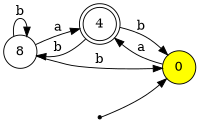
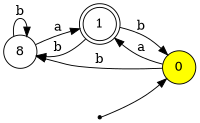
(100, 24) -> (100, 24)
(94, 68) -> (103, 68)
